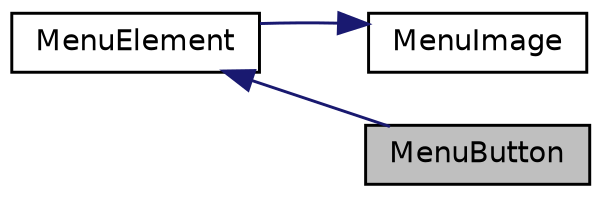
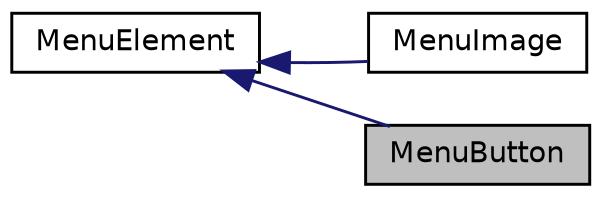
(299, 23) -> (329, 63)
